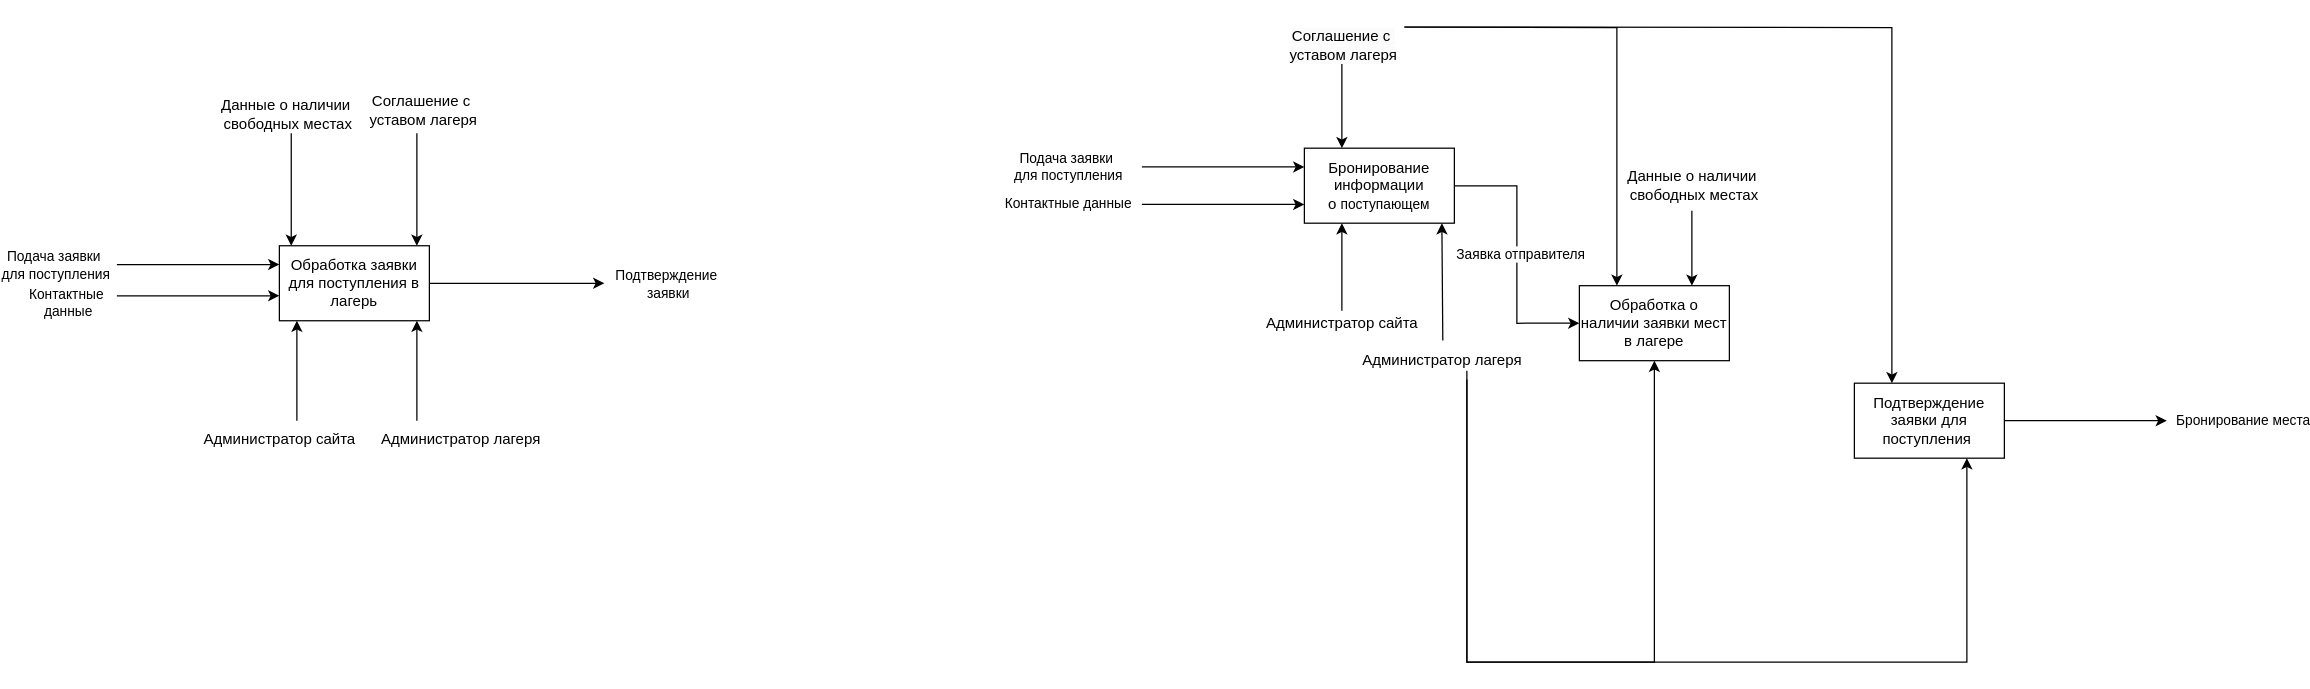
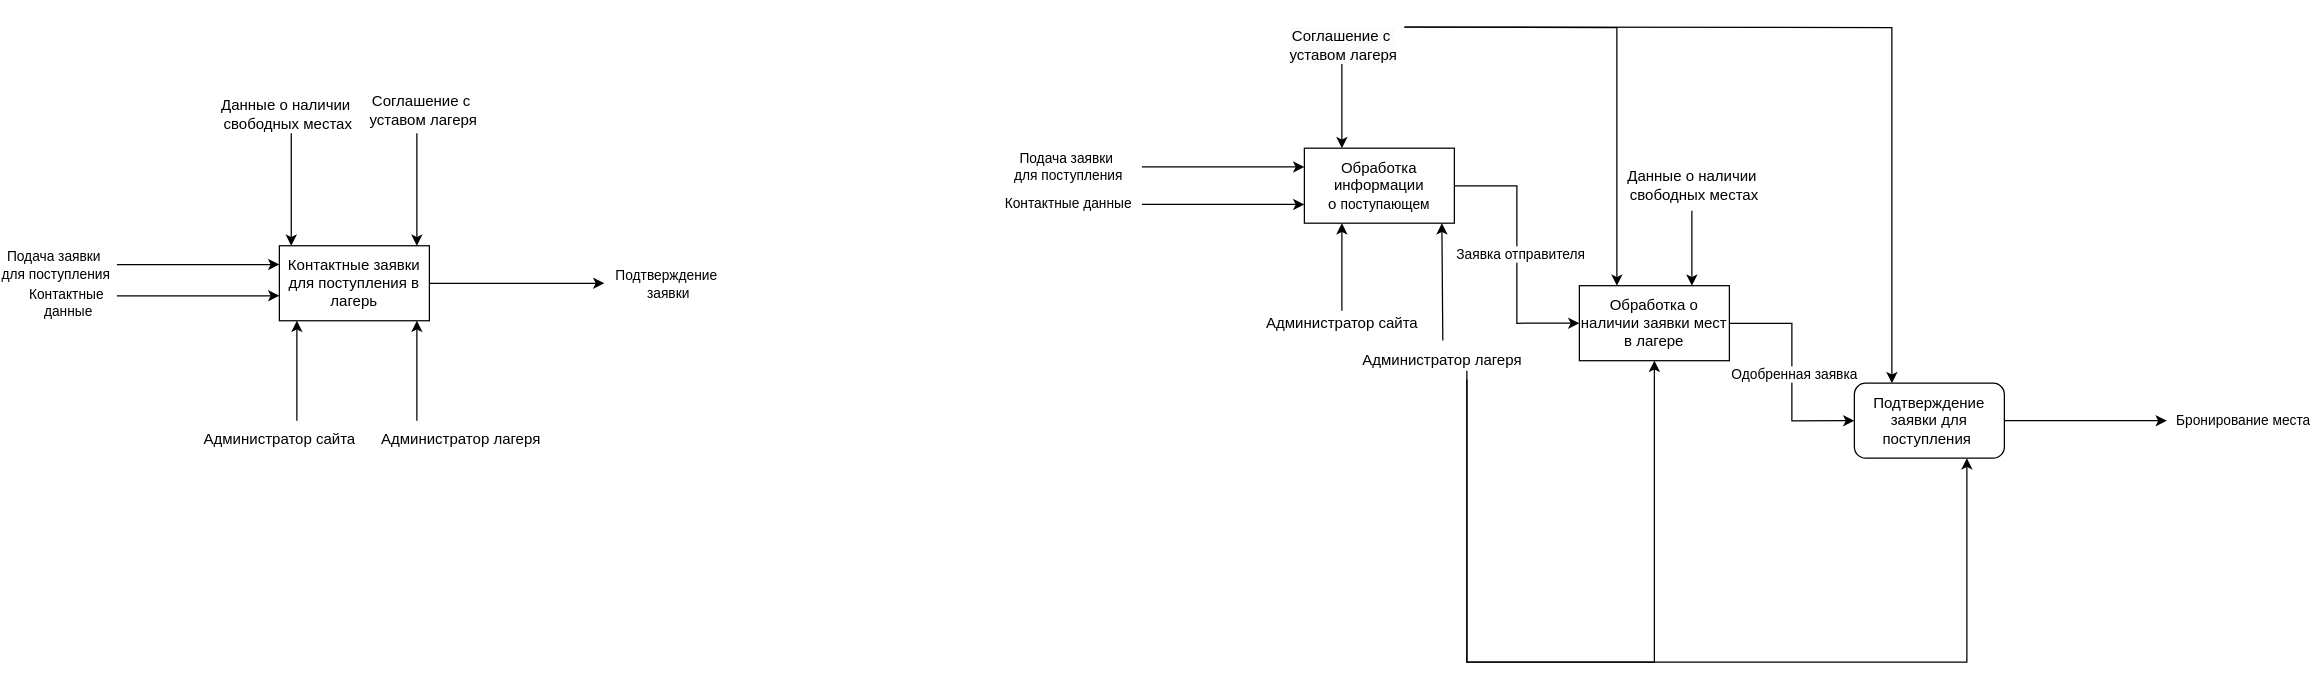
(1379, 186) -> (1379, 186)
(354, 283) -> (354, 283)
none -> (1792, 367)
(1929, 421) -> (1929, 421)
